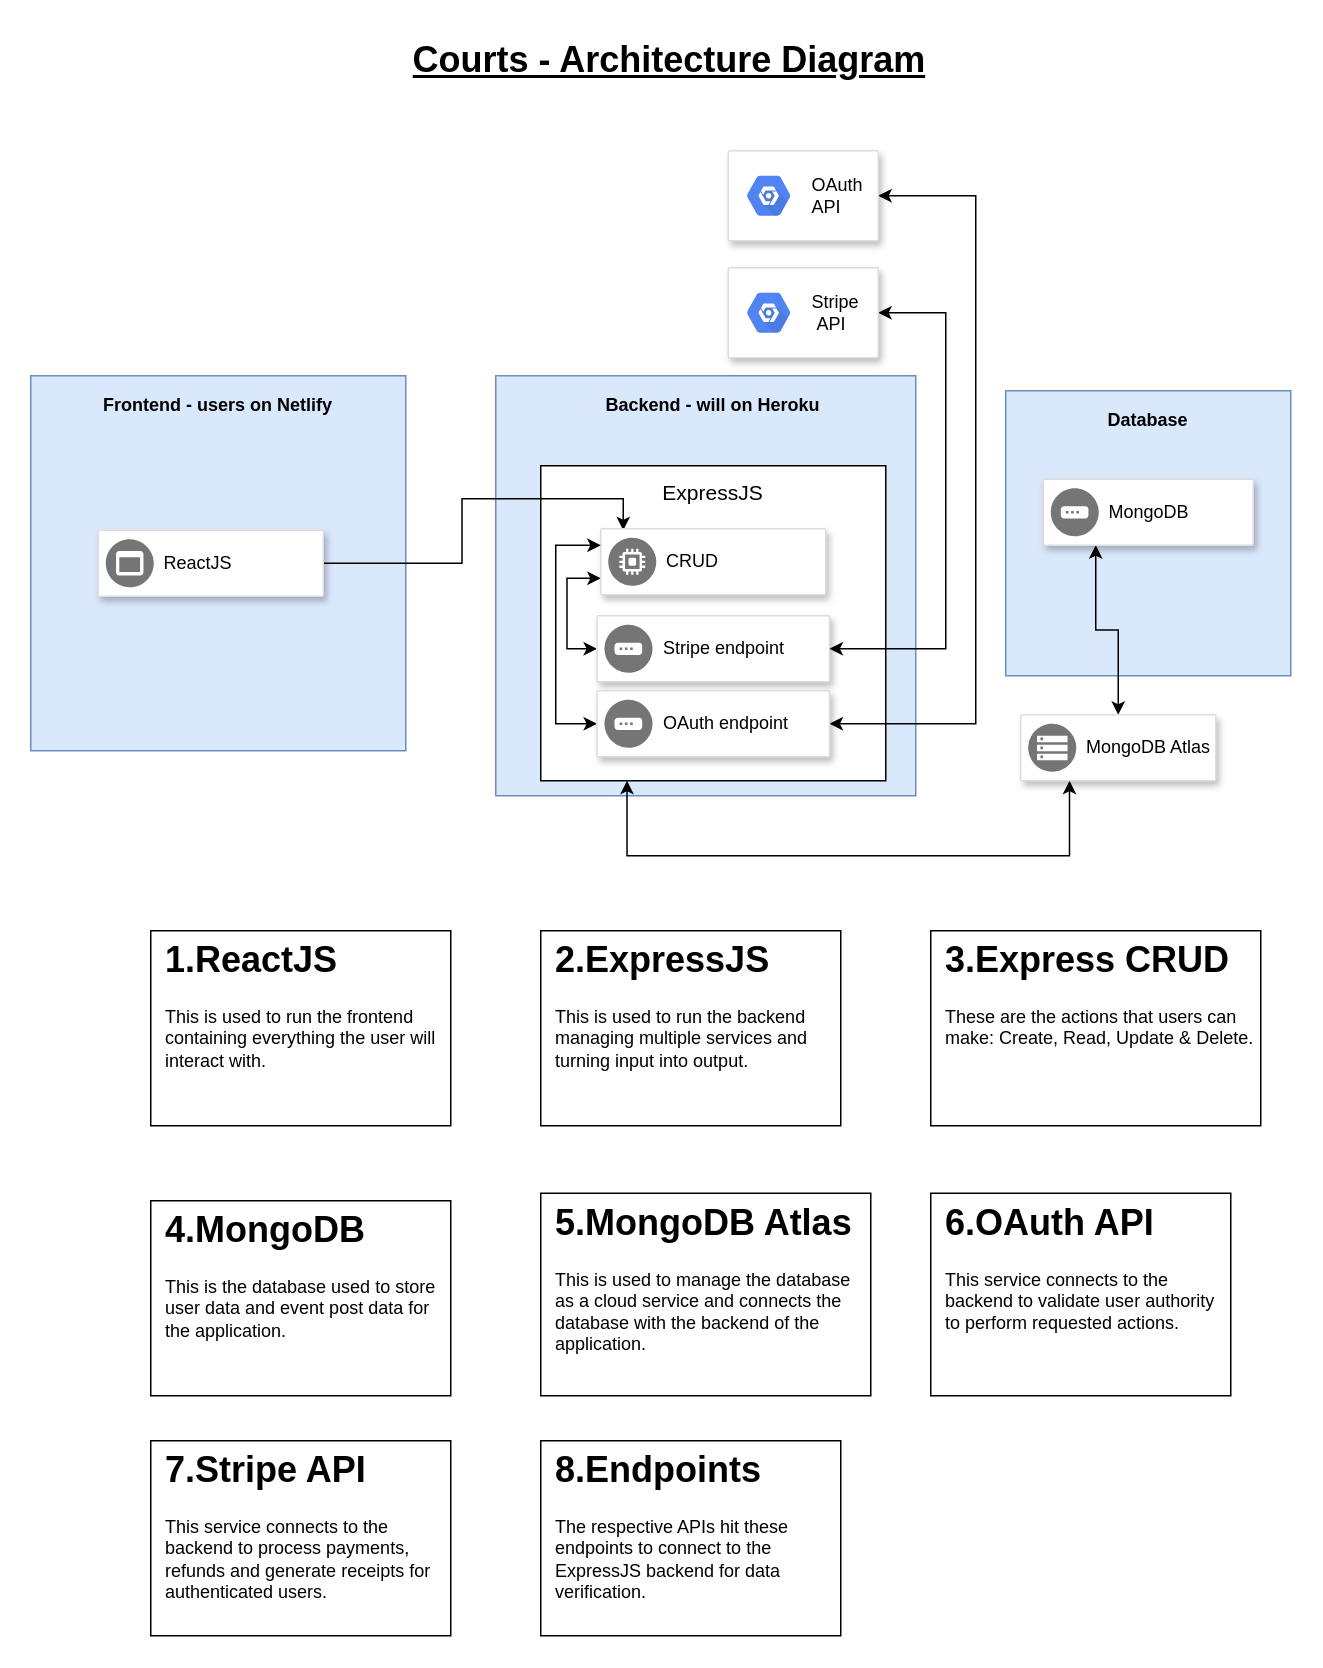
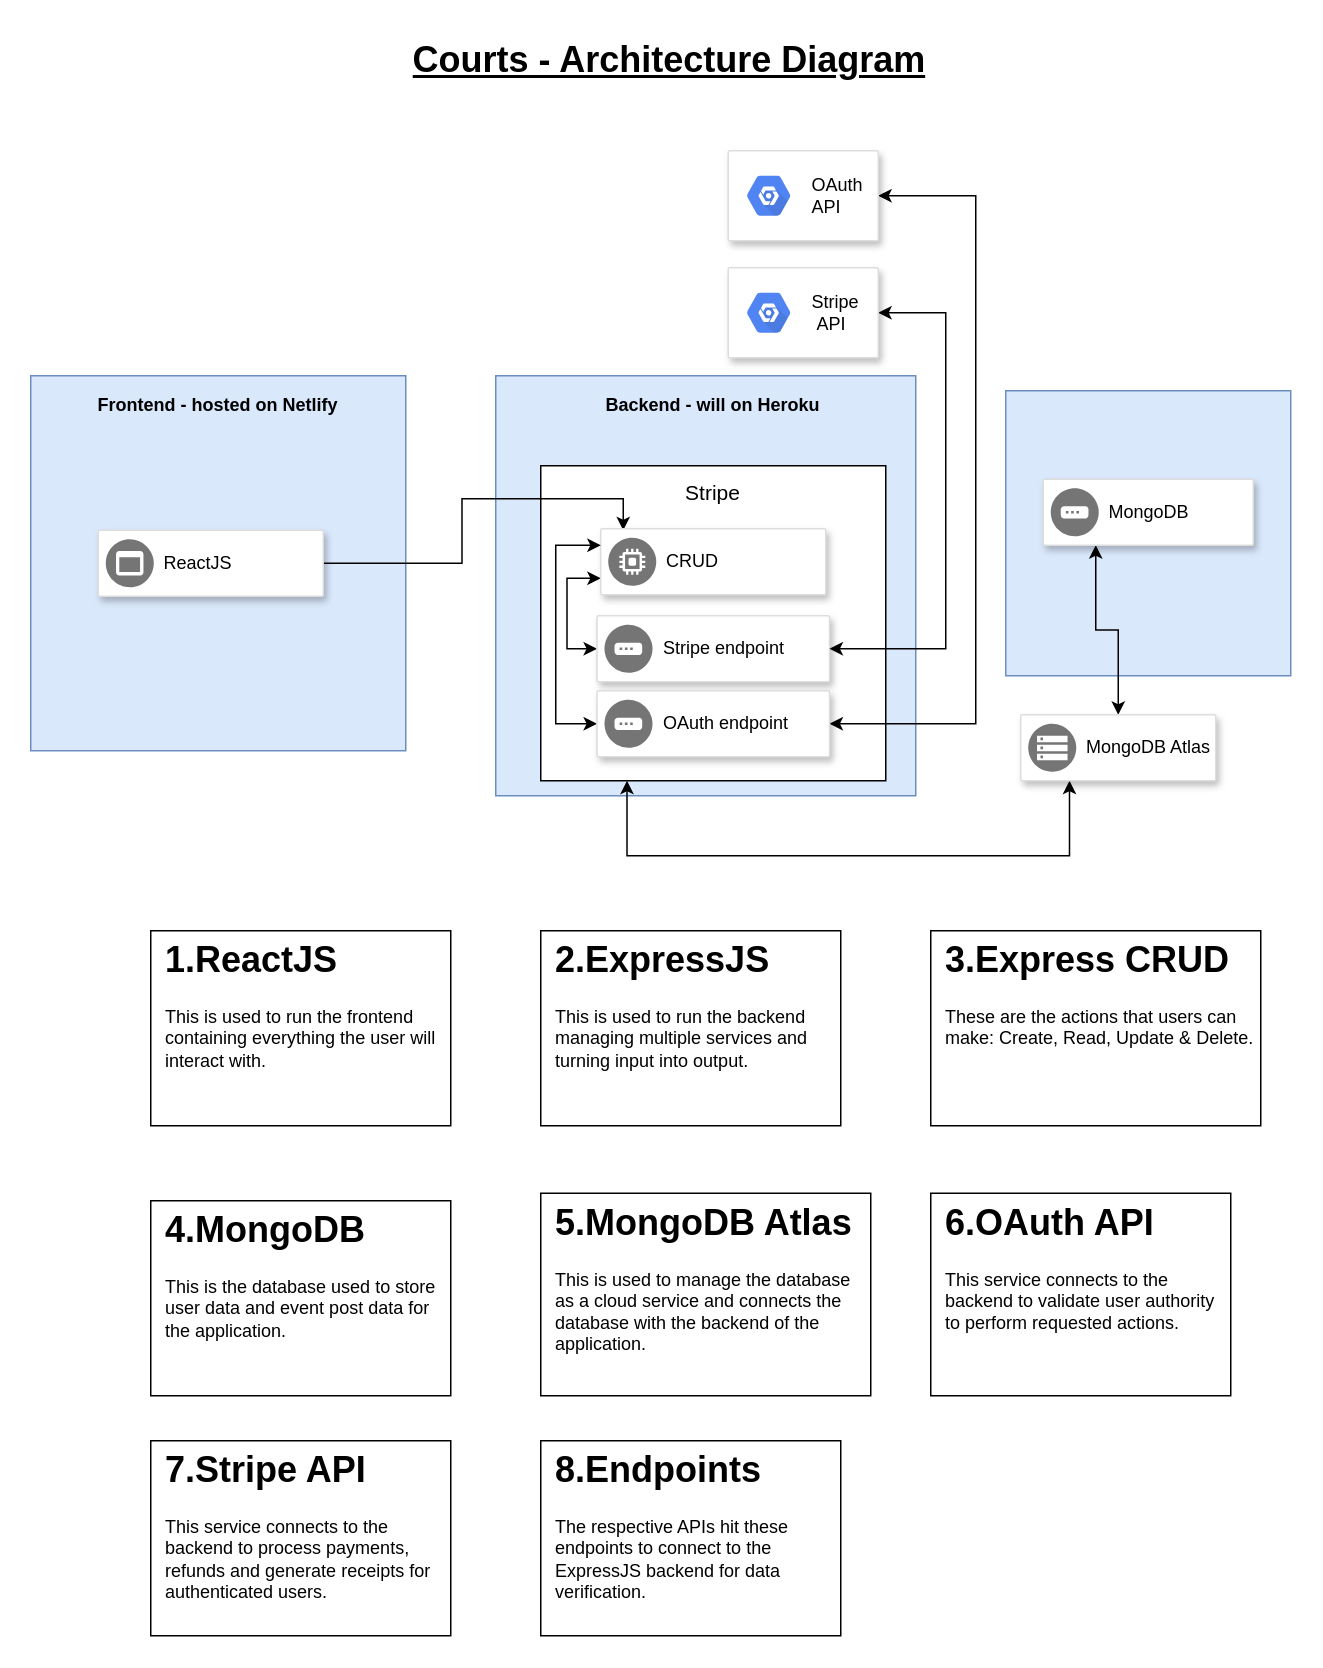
(218, 406) -> (218, 406)
(1148, 421) -> none
(713, 493) -> (713, 493)
